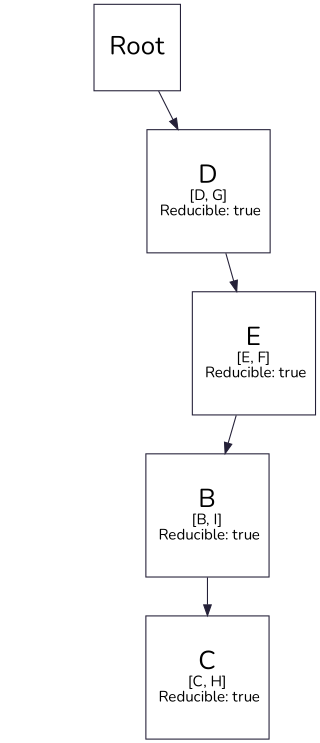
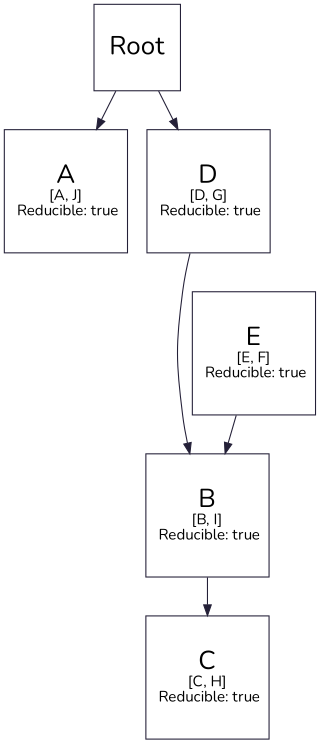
none -> (66, 191)
(230, 267) -> (178, 348)
